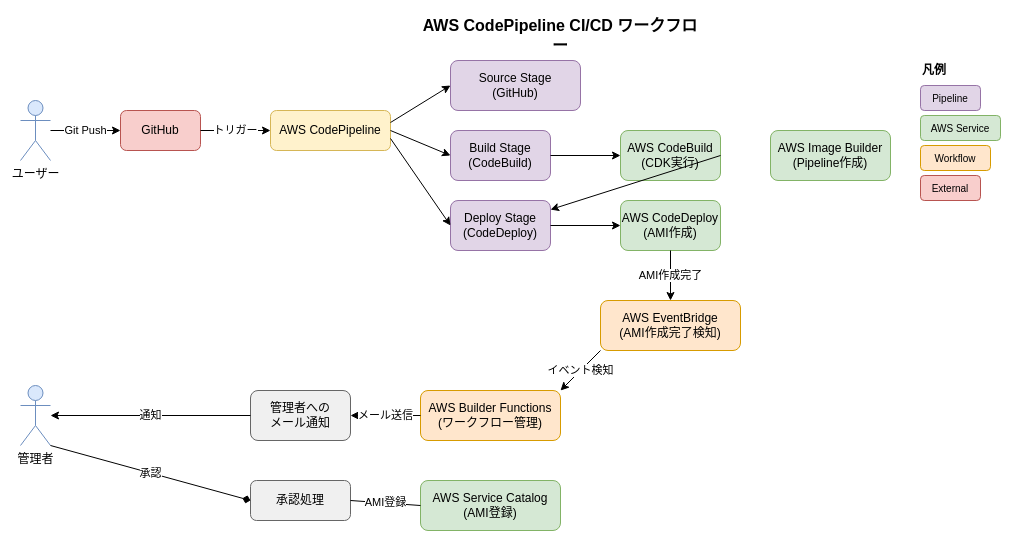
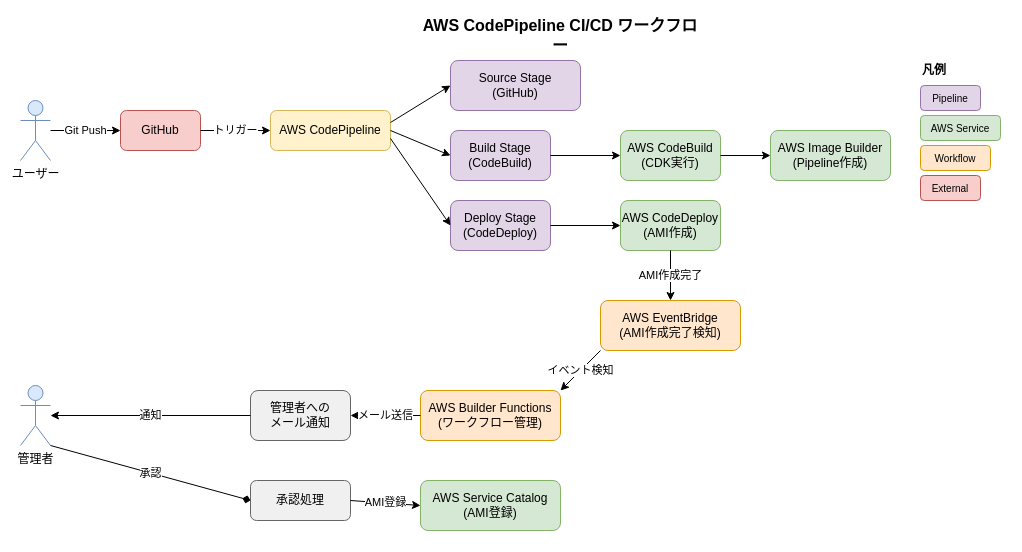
(639, 182) -> (742, 156)
(414, 505) -> (412, 505)
